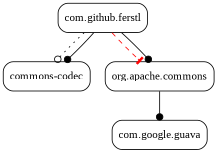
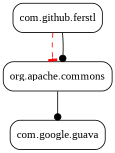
(47, 76) -> none
